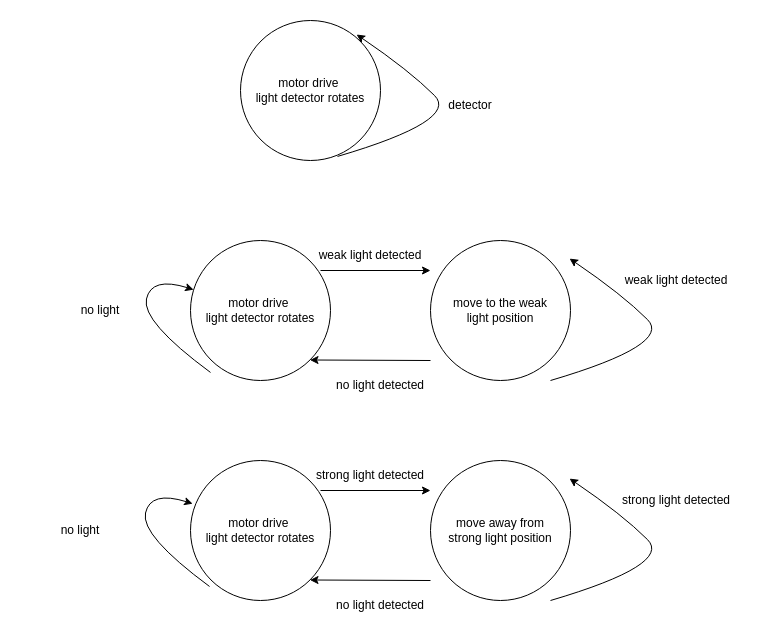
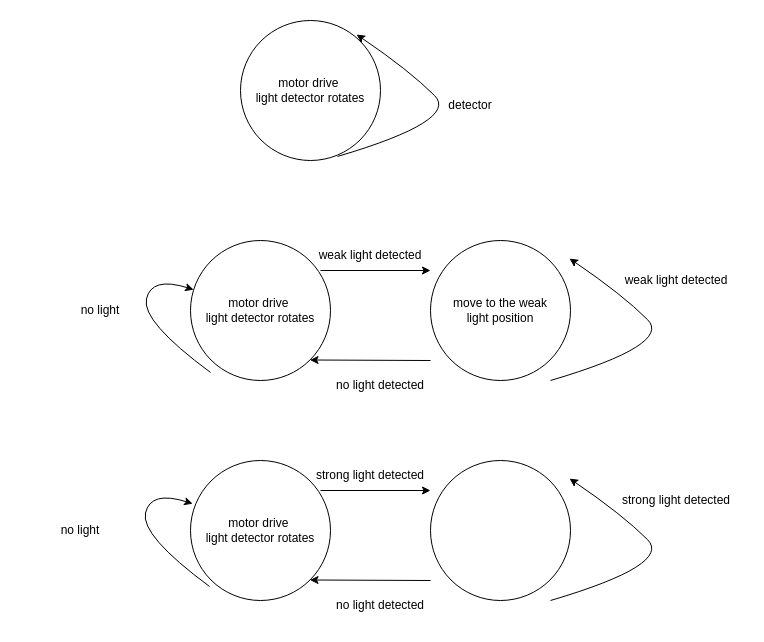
(501, 531) -> none
